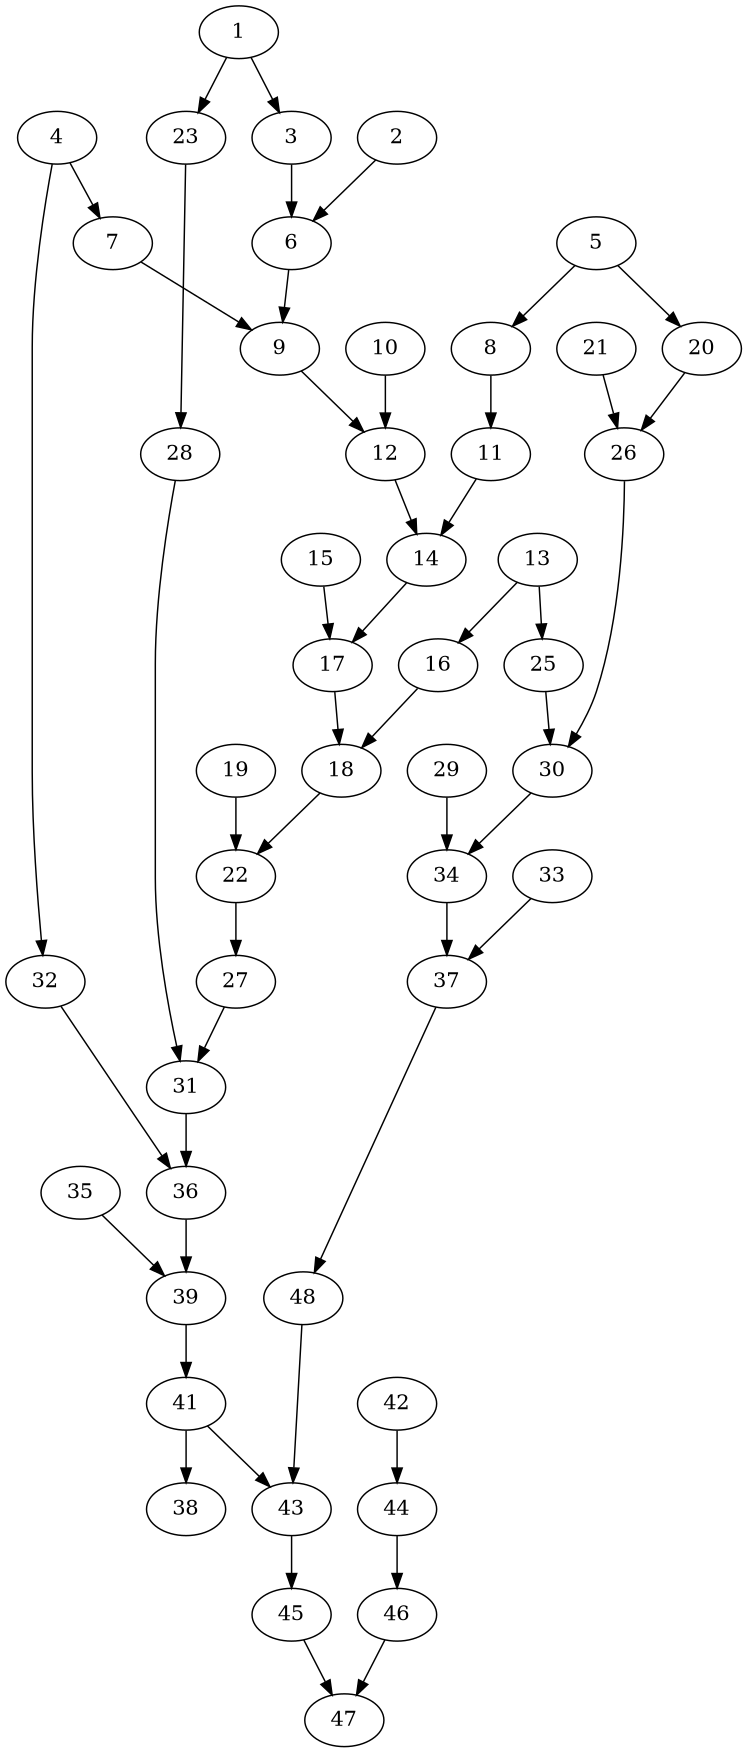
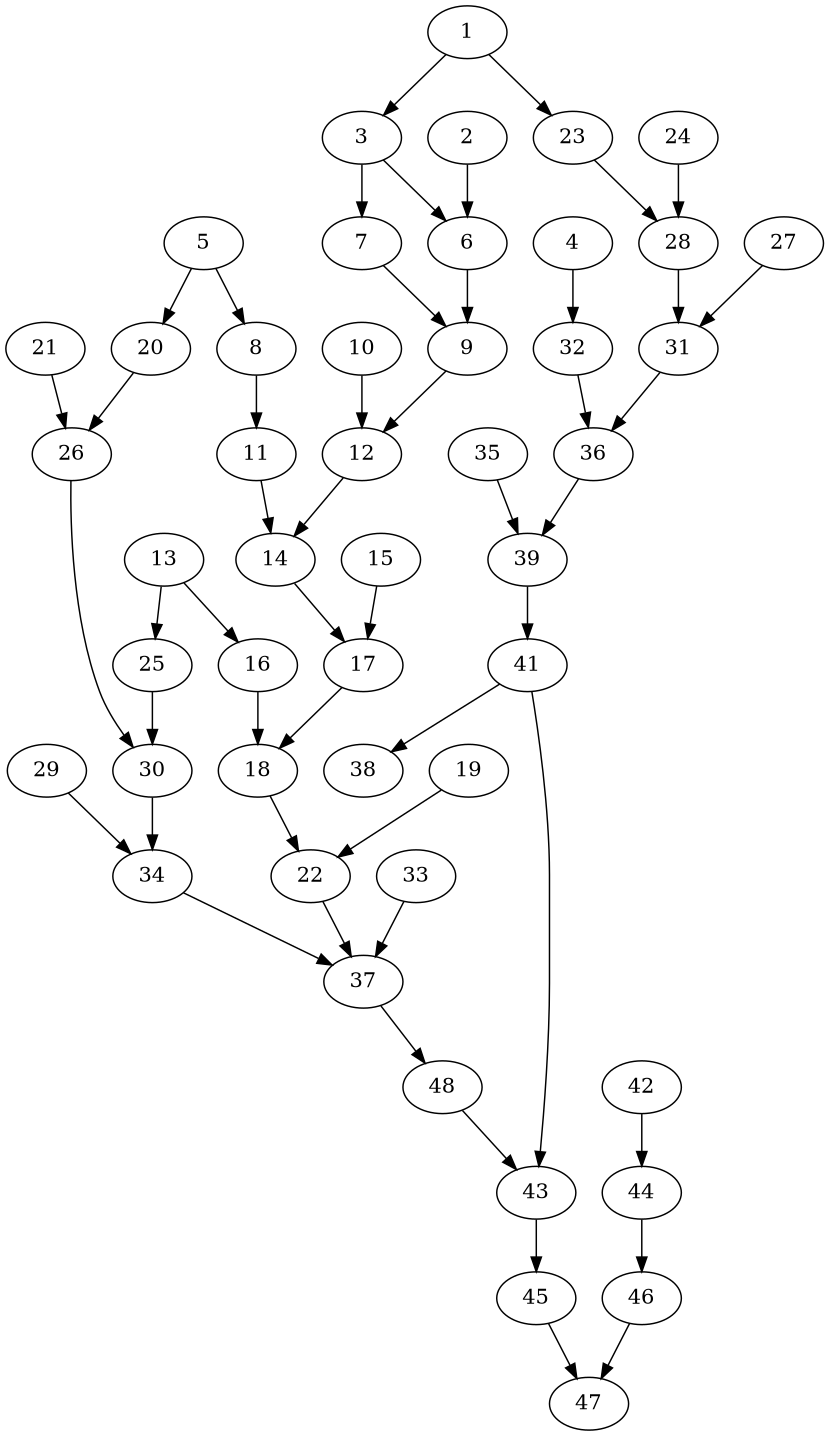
none -> (678, 138)
(81, 184) -> (362, 183)
(236, 922) -> (334, 922)
